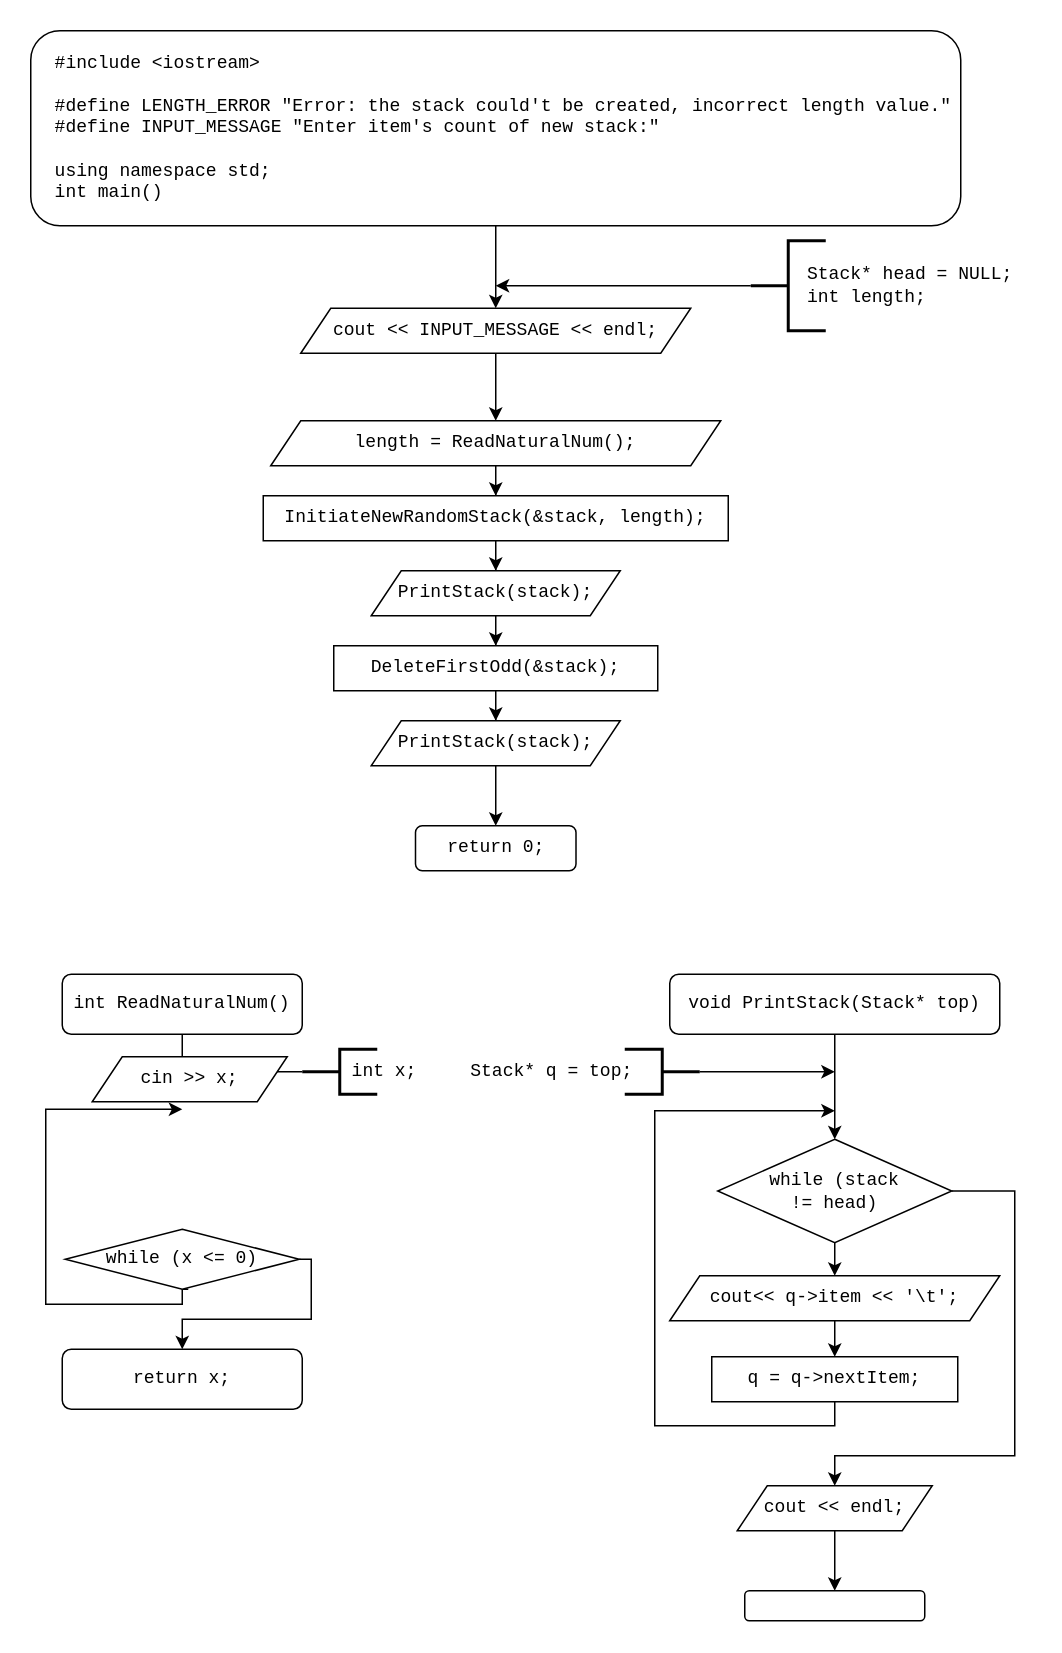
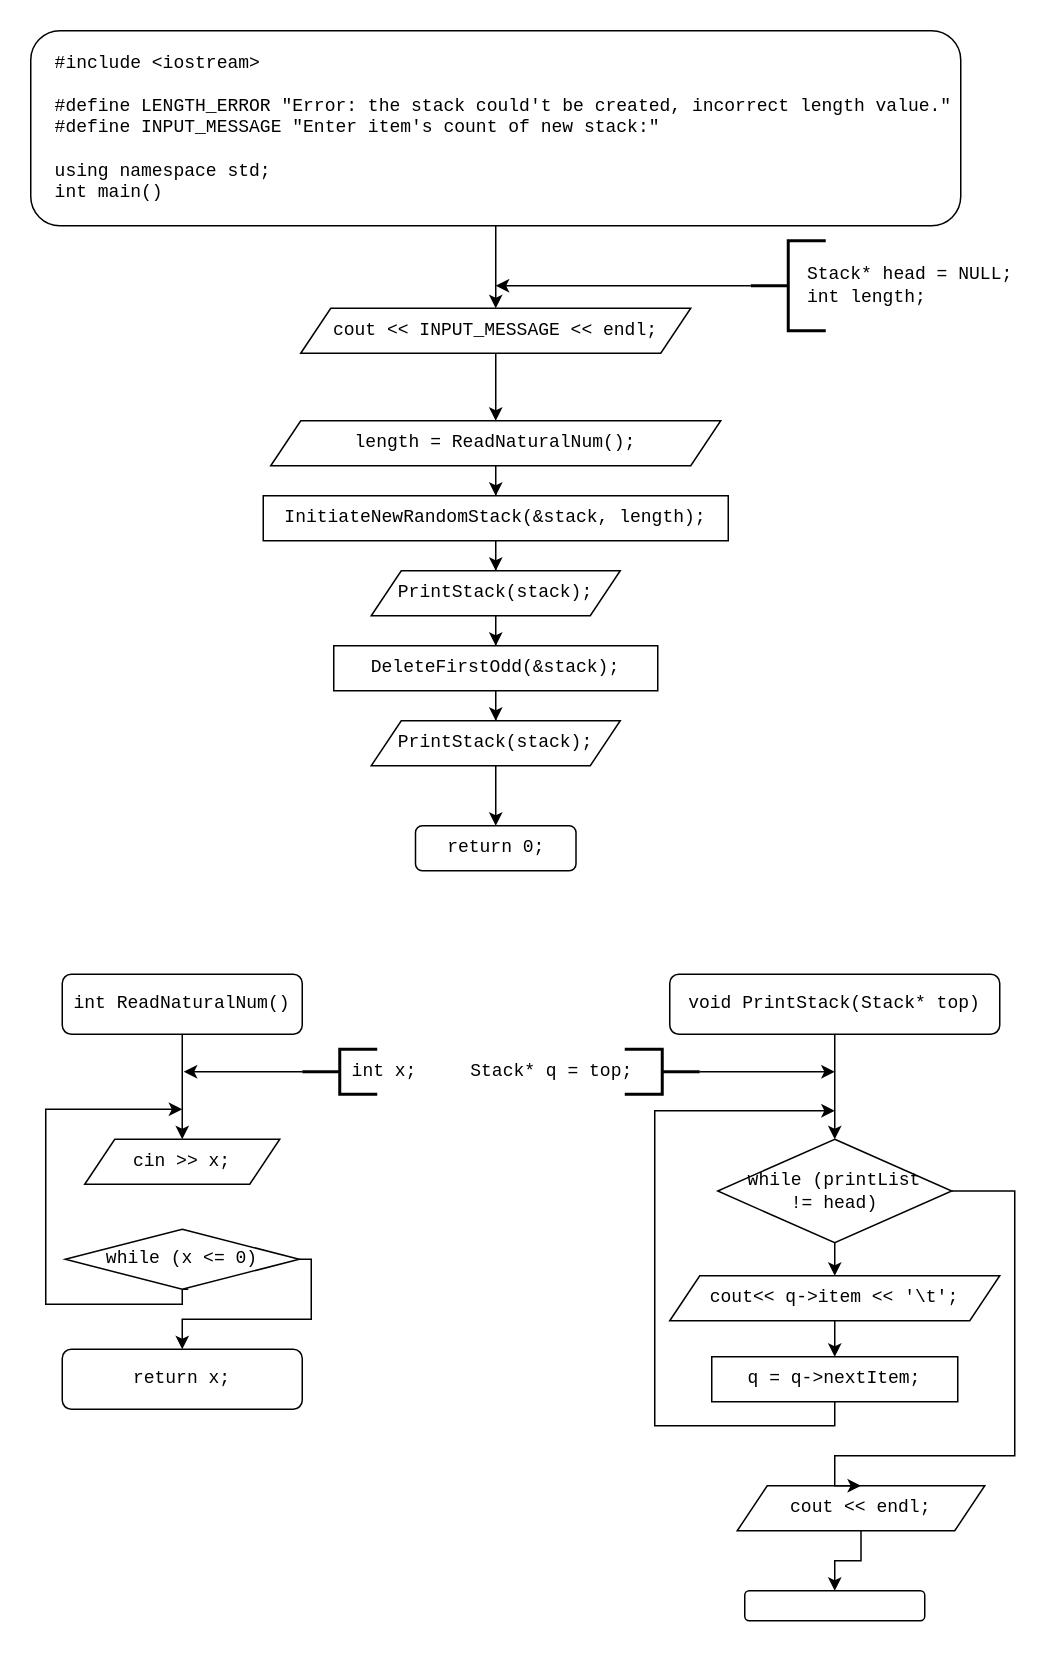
(190, 1079) -> (182, 1162)
(835, 1192) -> (835, 1192)
(835, 1508) -> (861, 1508)
